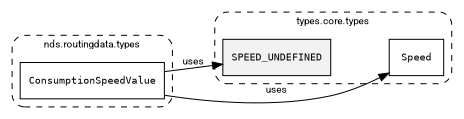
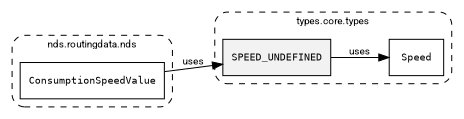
(92, 45) -> (92, 45)
(274, 102) -> (355, 57)
